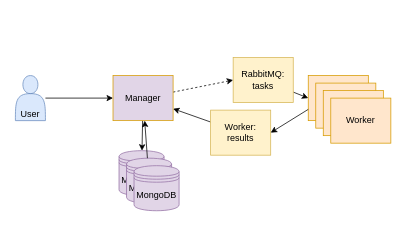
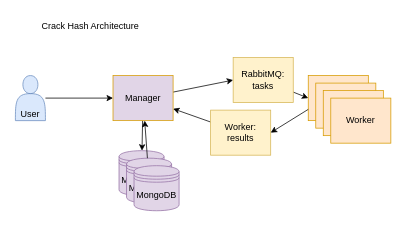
none -> (90, 27)
(200, 87) -> (200, 87)
